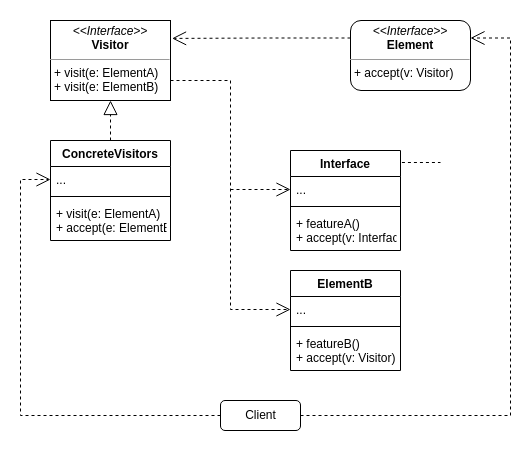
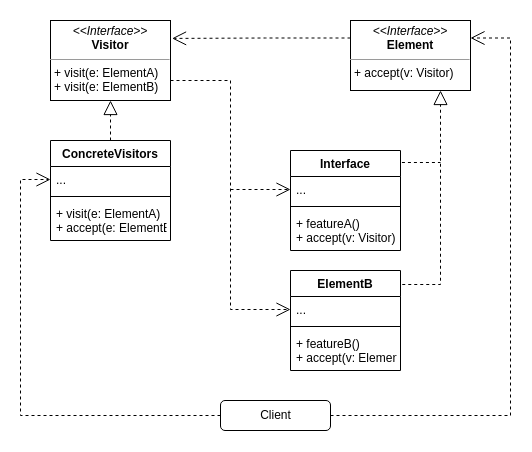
(411, 56) -> (411, 56)
none -> (441, 214)
(335, 224) -> (335, 224)
(335, 344) -> (335, 344)
(261, 416) -> (276, 416)
